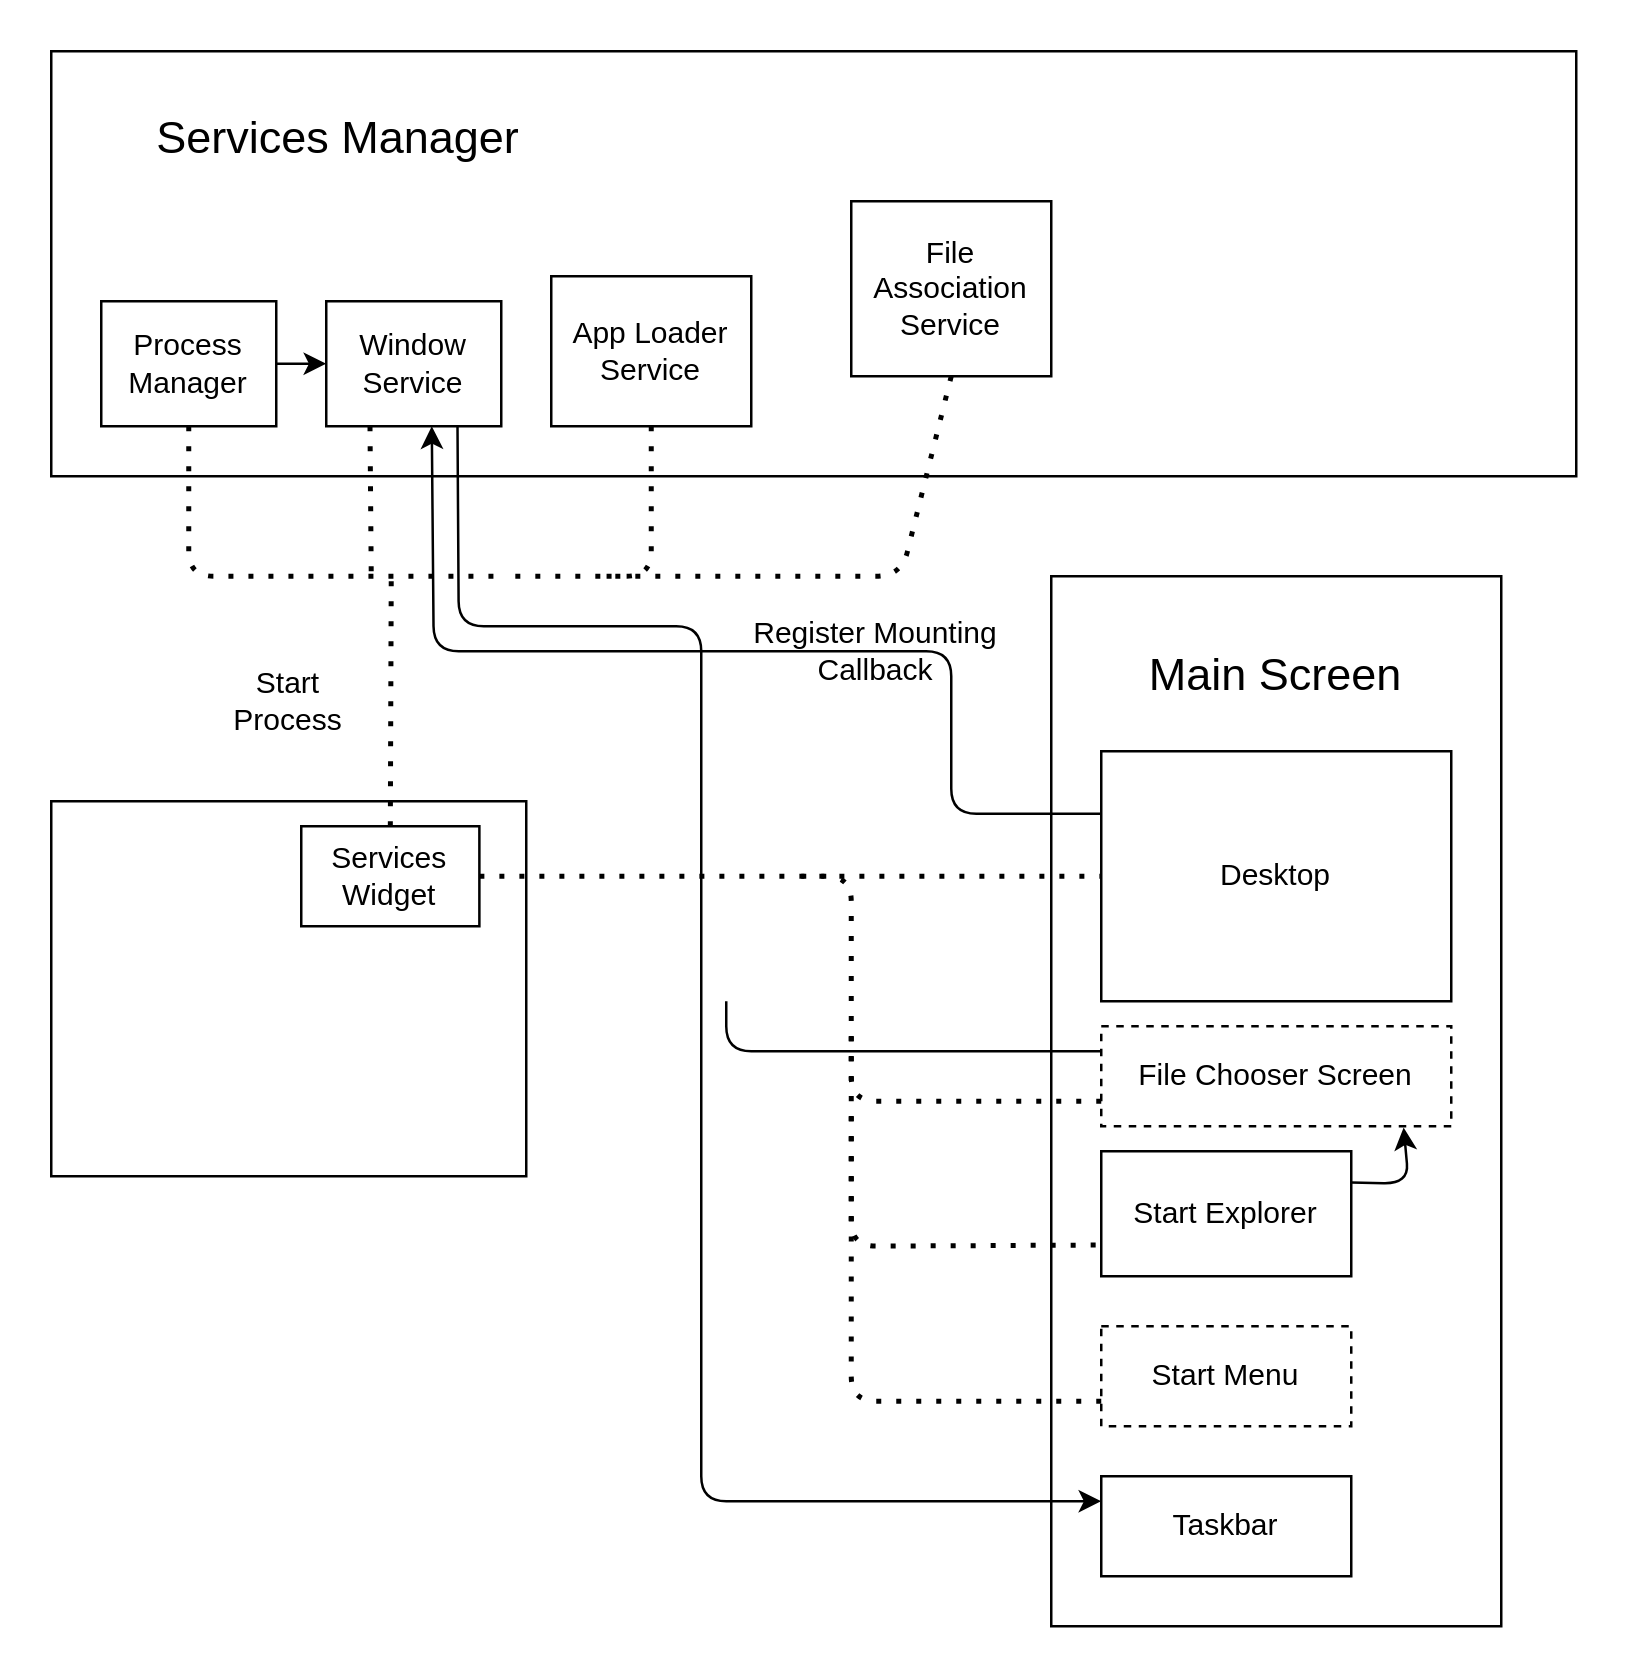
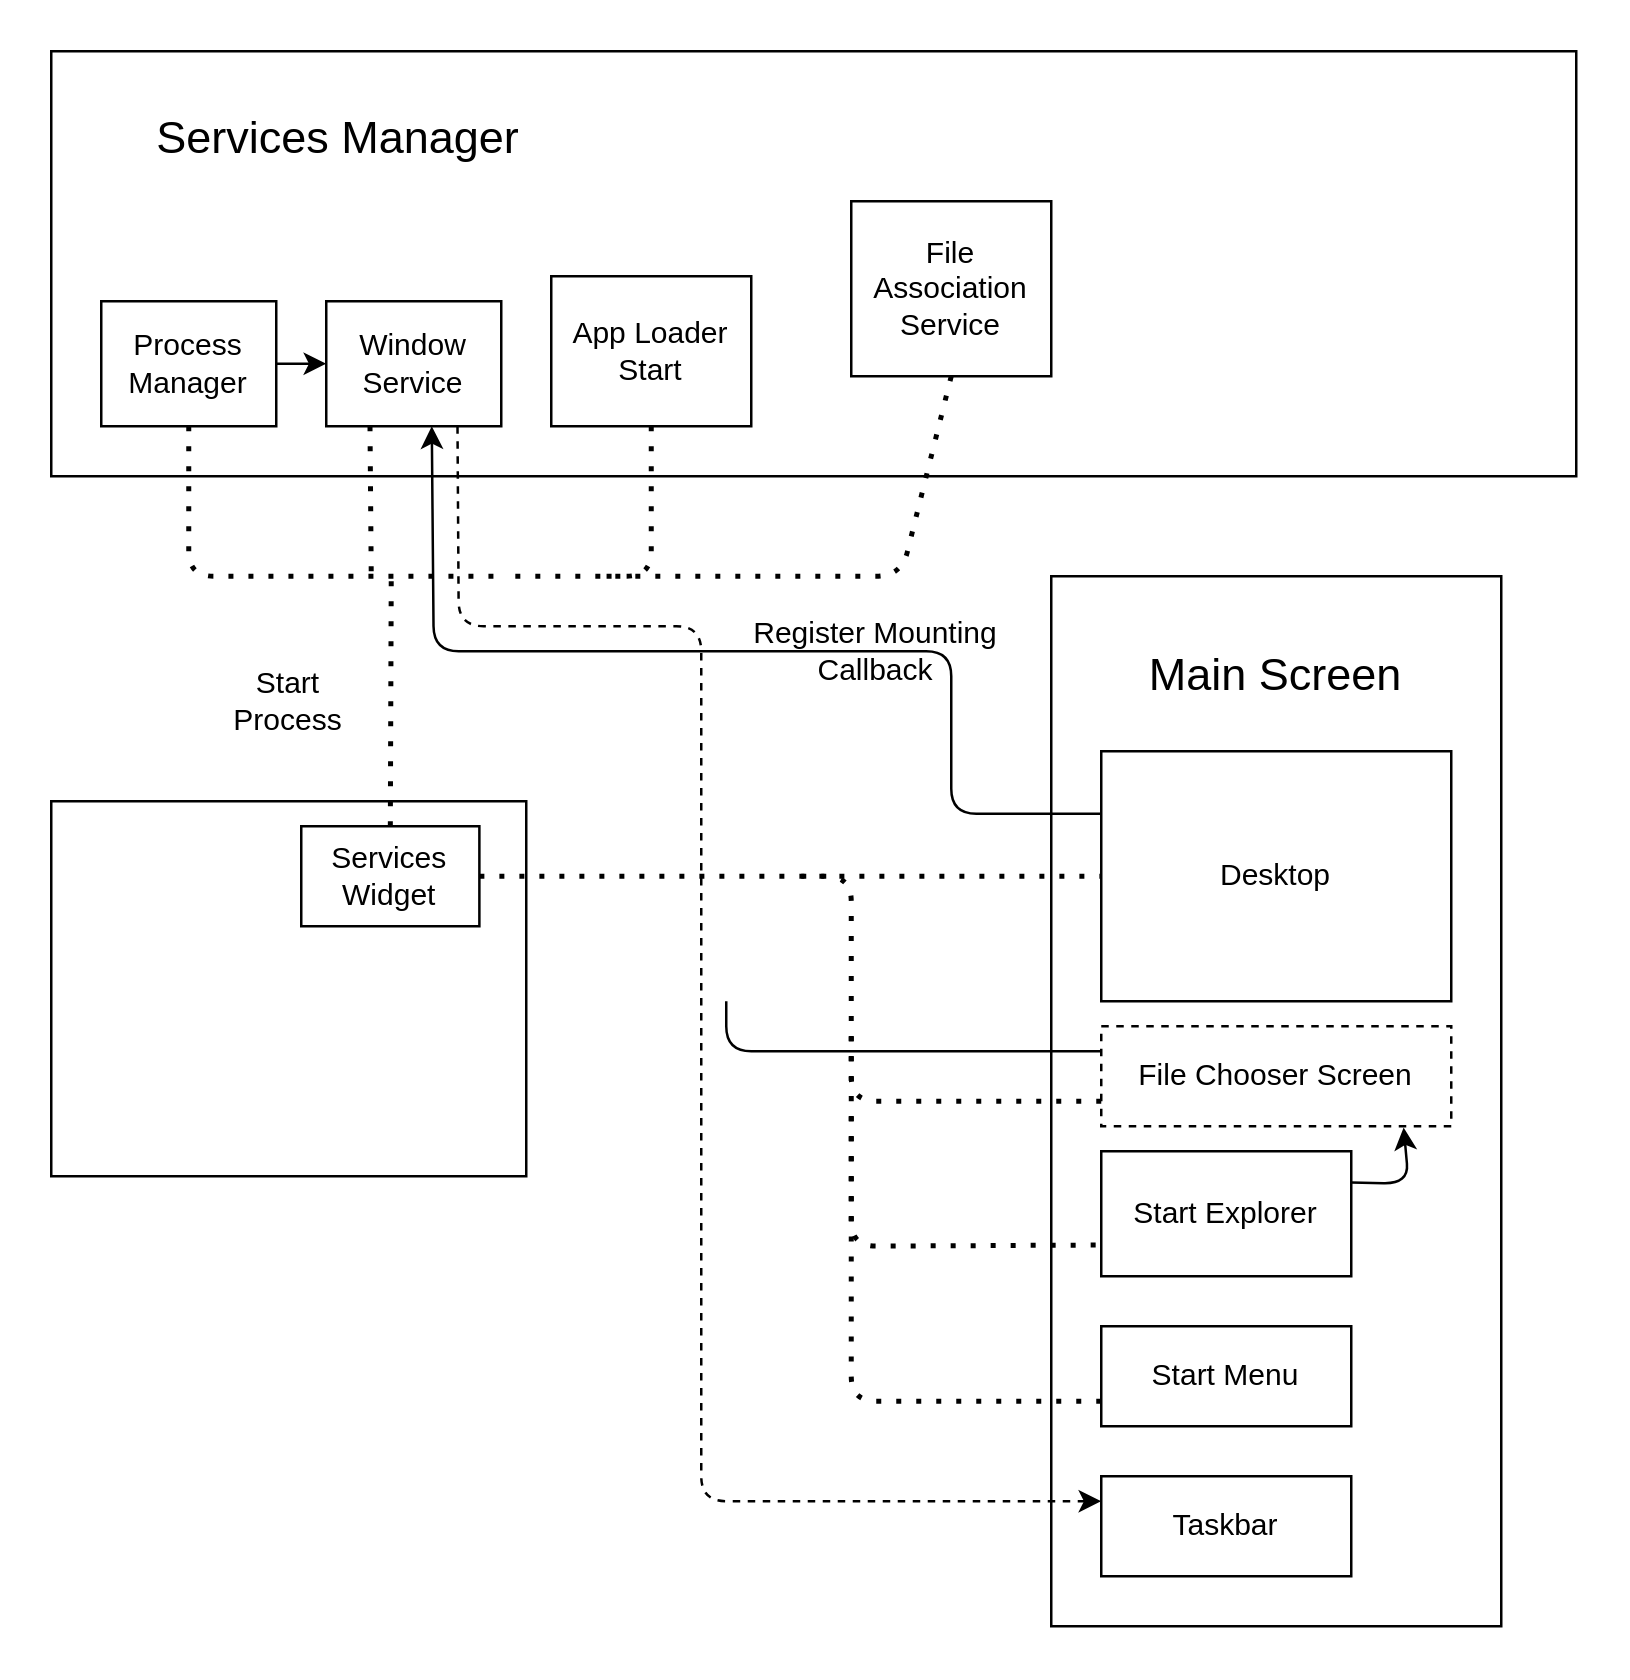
(651, 351) -> (651, 351)
(701, 1373) -> (701, 1373)
(1226, 1376) -> (1226, 1376)
